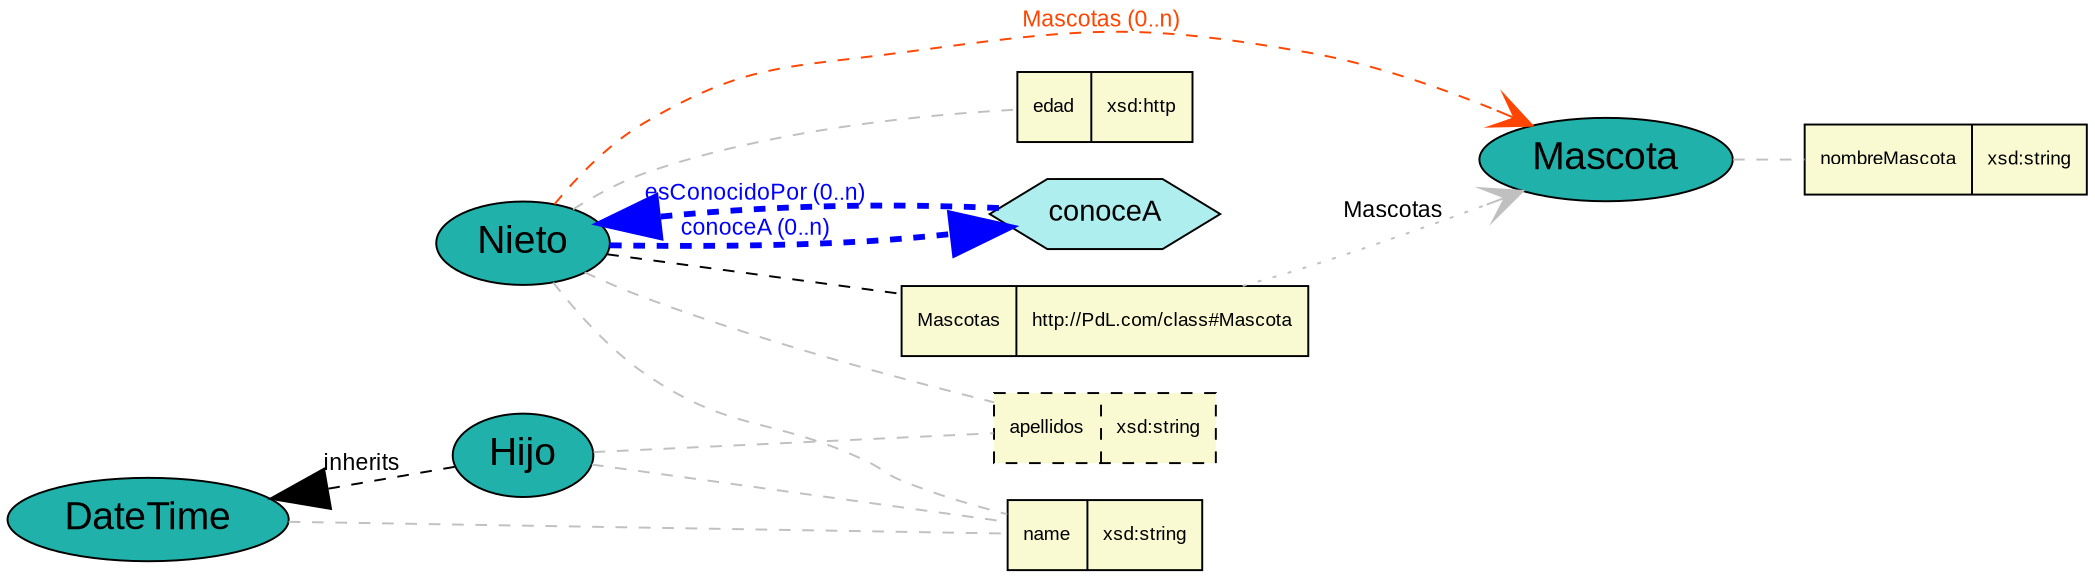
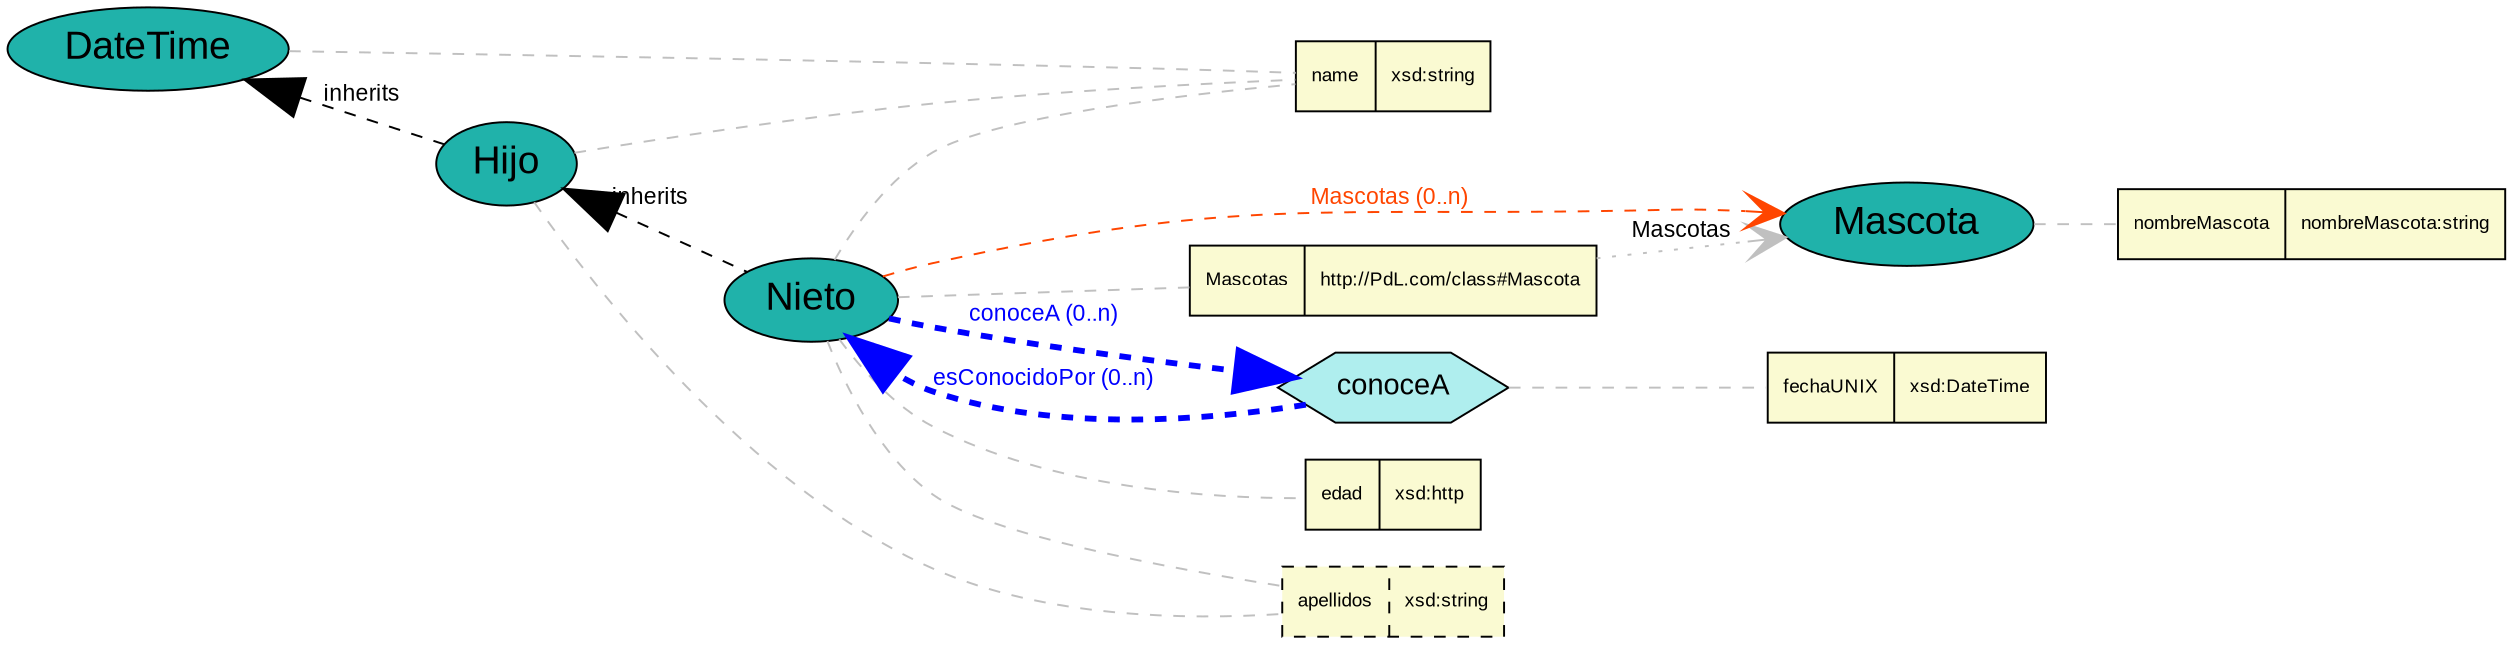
(2029, 159) -> (2395, 223)
none -> (682, 242)
(754, 274) -> (1044, 292)
none -> (1907, 388)
